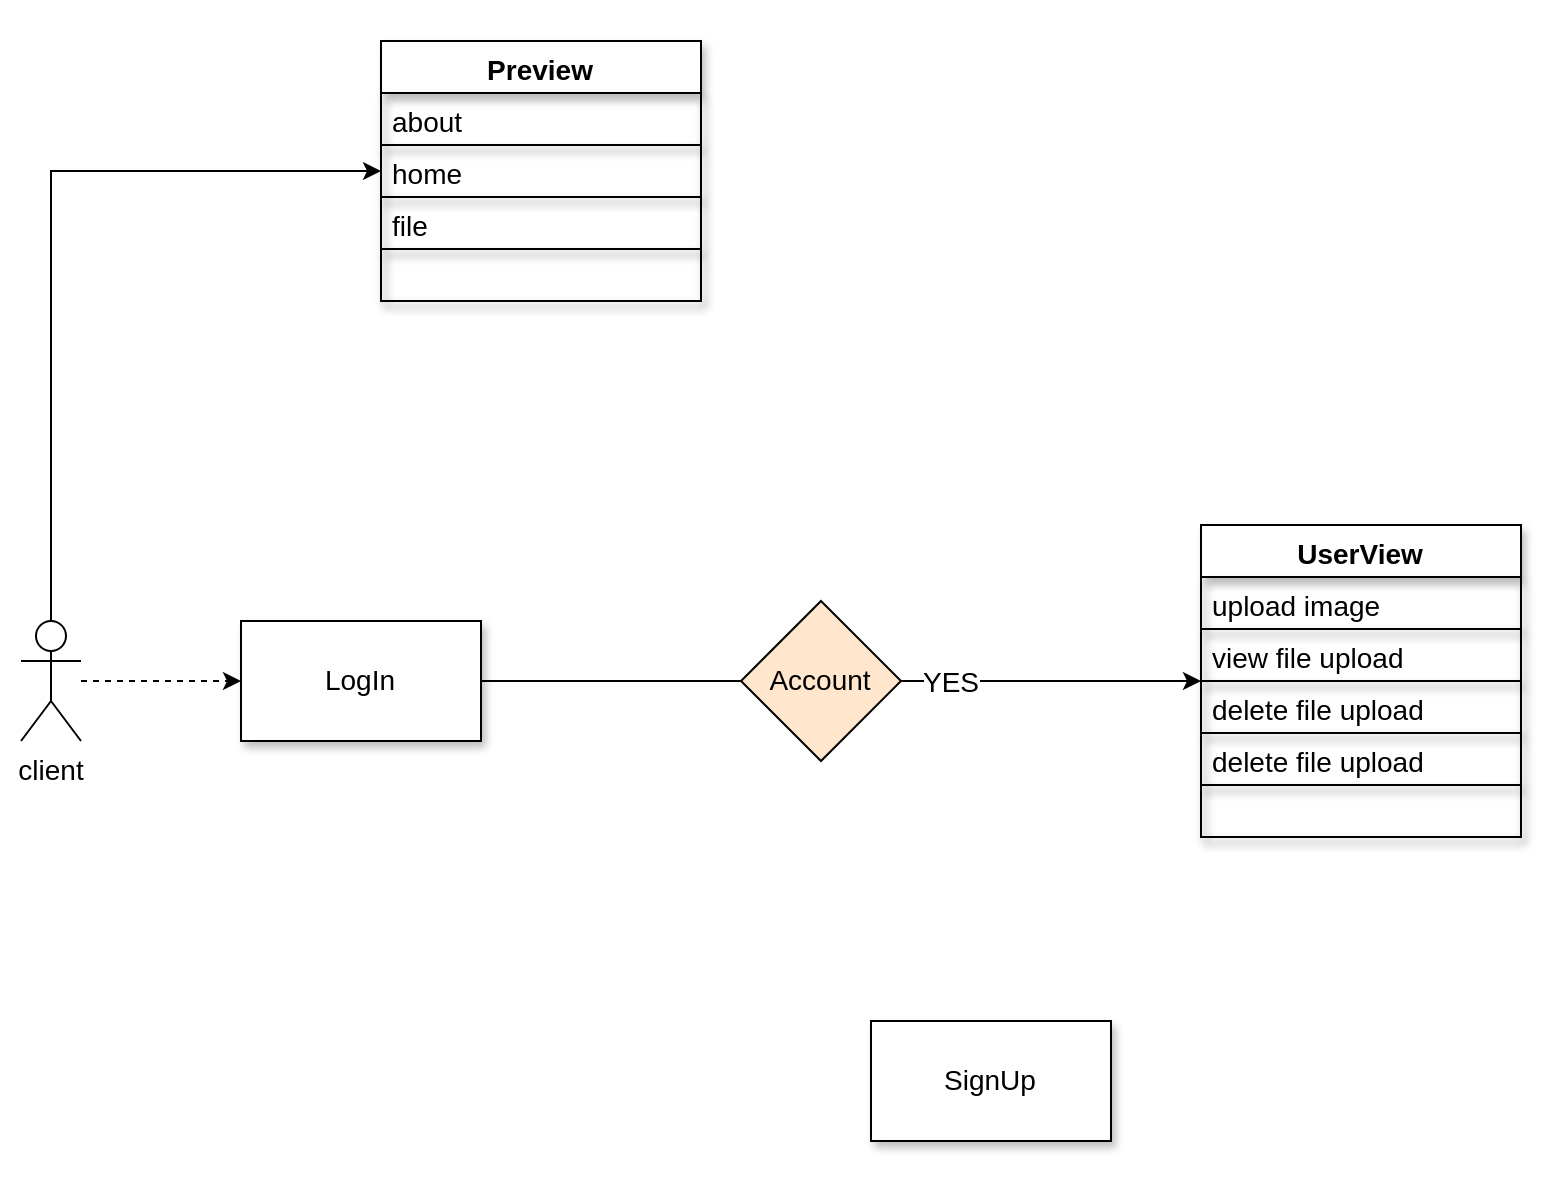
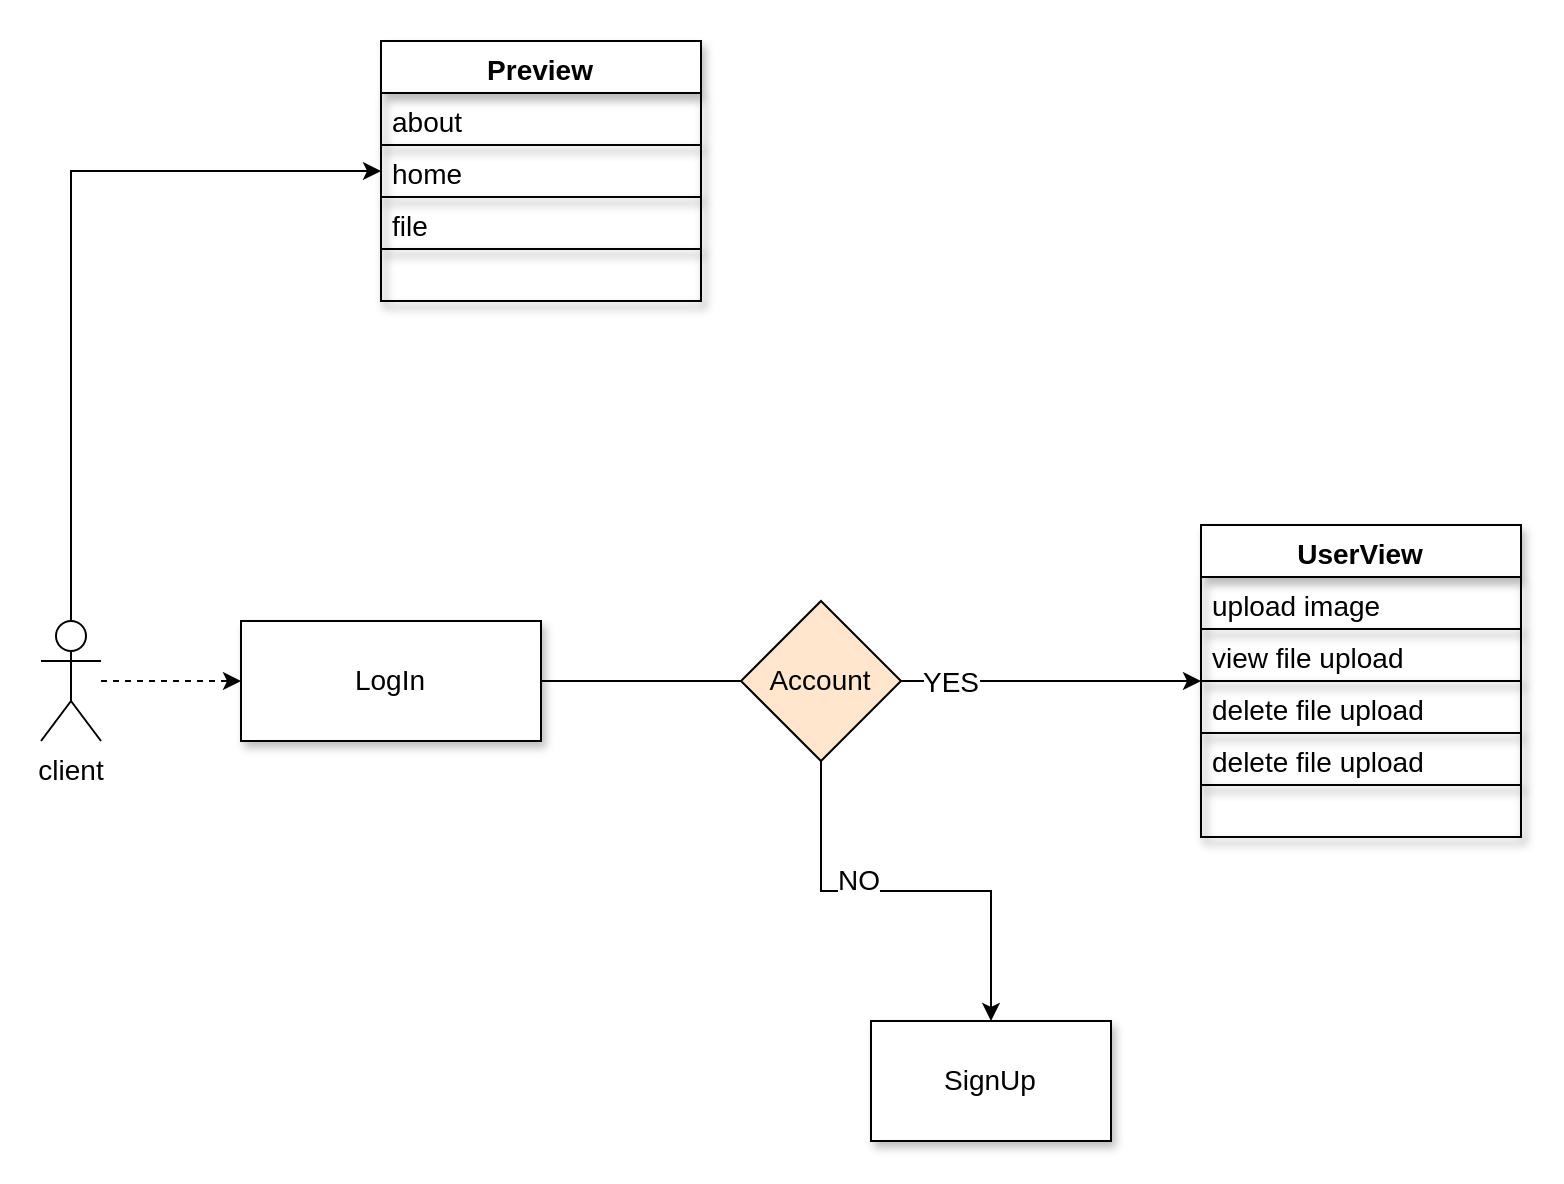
(51, 681) -> (71, 681)
(361, 681) -> (391, 681)
none -> (899, 891)
